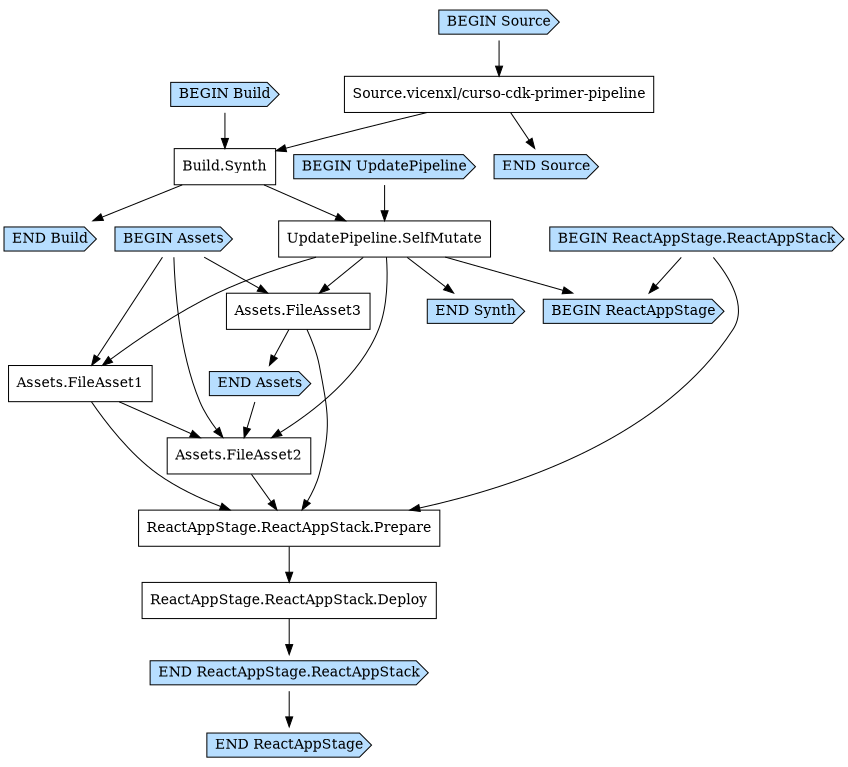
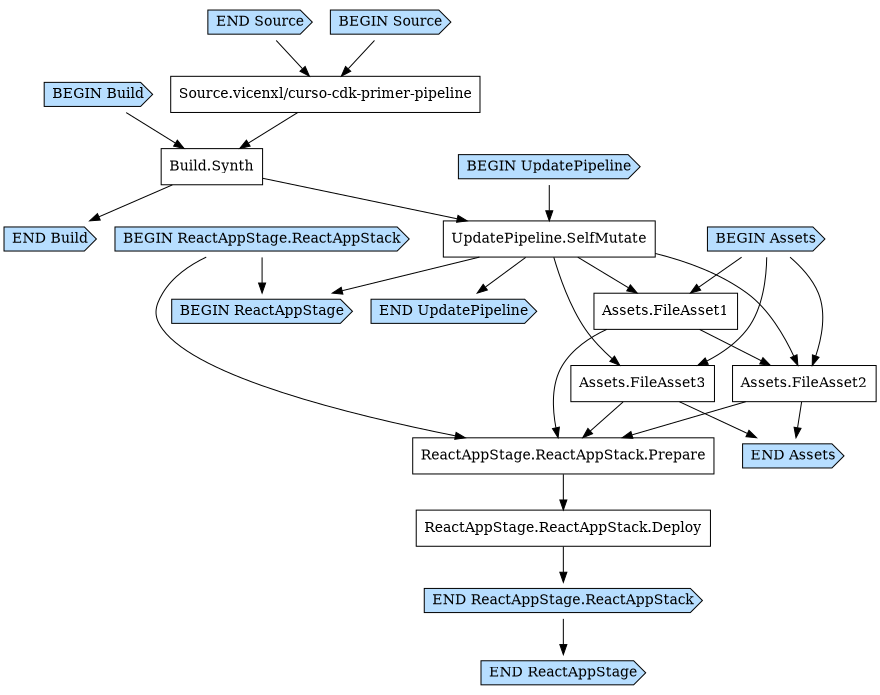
(520, 126) -> (289, 55)
(476, 311) -> (454, 311)
(251, 415) -> (800, 415)
